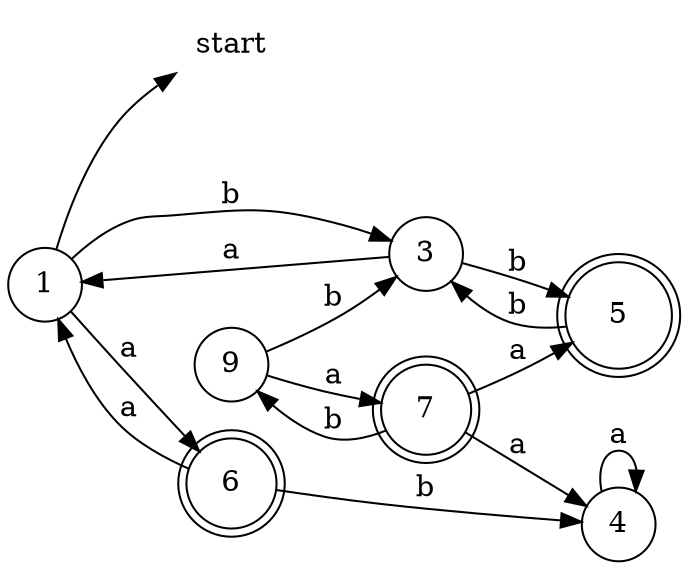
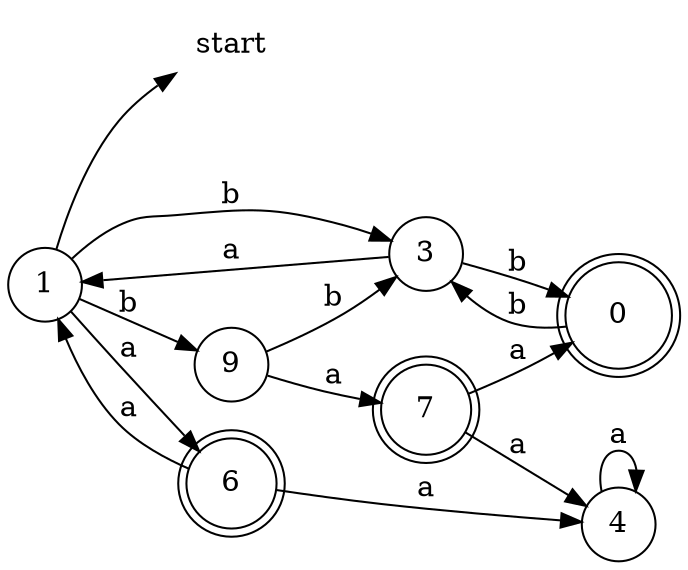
(619, 315) -> (619, 315)
(326, 437) -> (129, 321)
(426, 489) -> (426, 489)
